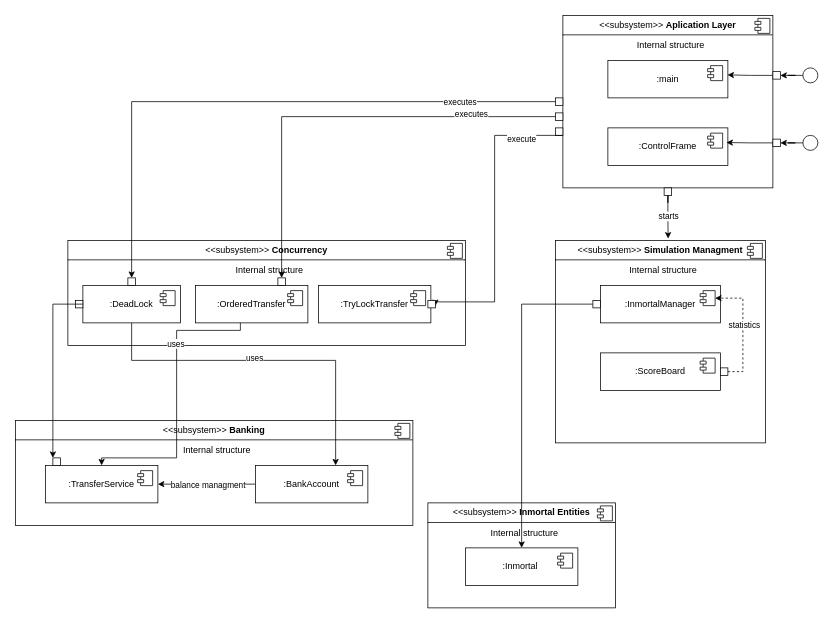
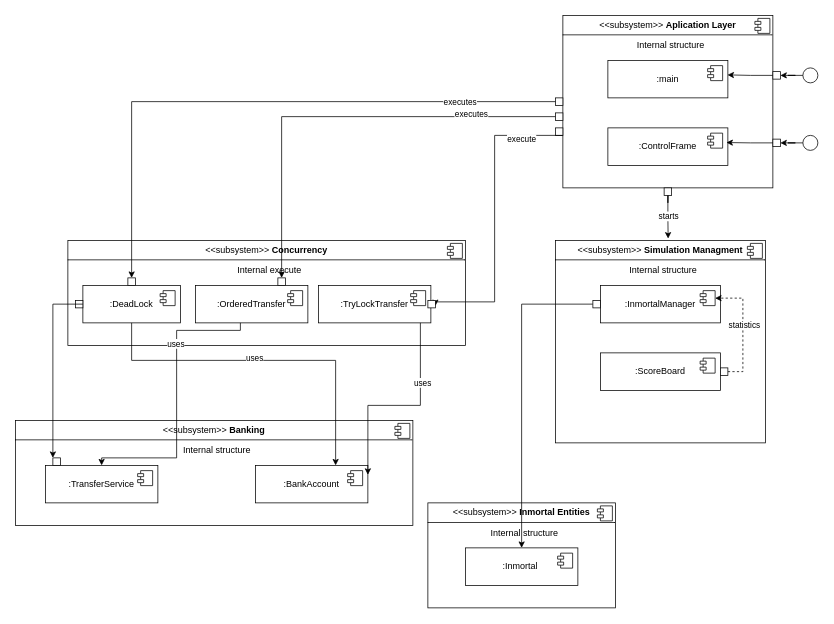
(131, 240) -> (131, 240)
none -> (420, 391)
(205, 484) -> none
